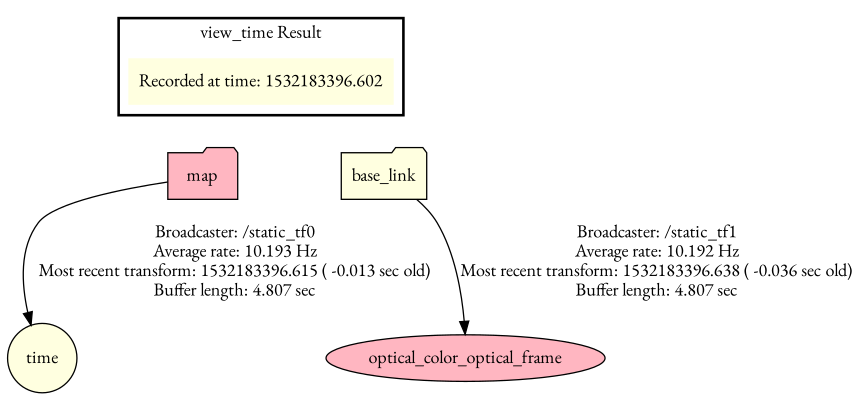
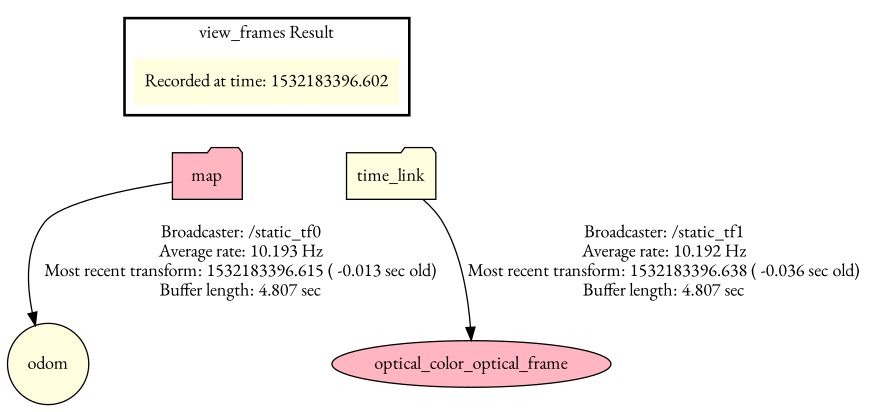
(261, 33) -> (267, 33)
(384, 176) -> (391, 176)
(42, 358) -> (48, 364)
